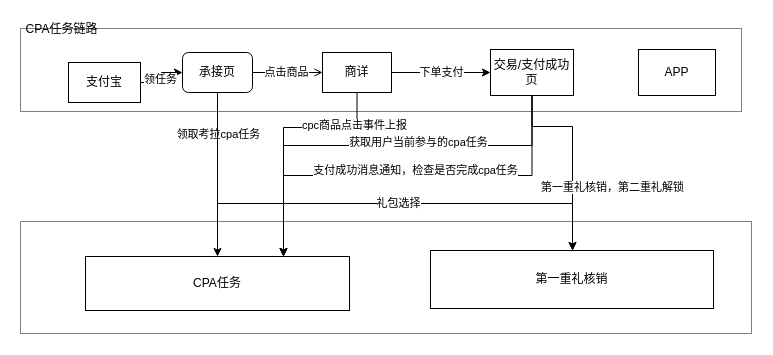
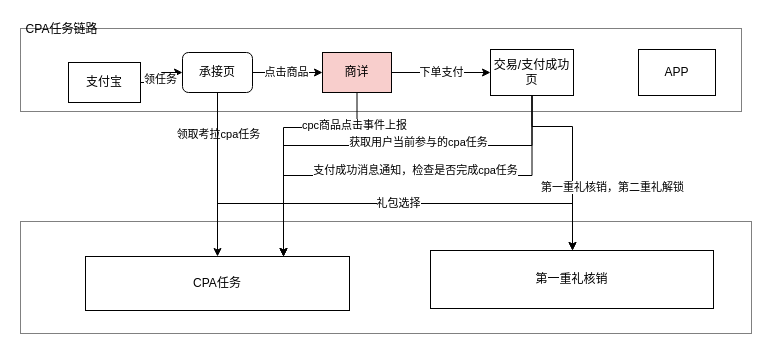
(316, 73) -> (314, 73)
(357, 73) -> (357, 73)
